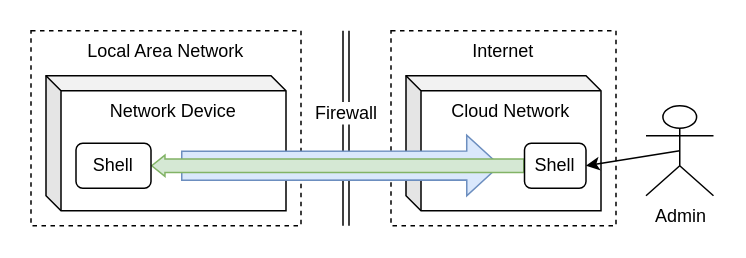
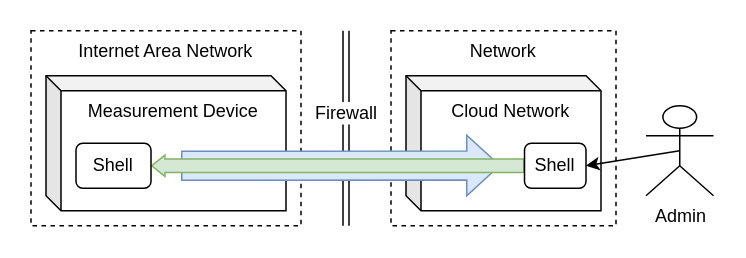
(166, 52) -> (166, 52)
(503, 52) -> (503, 52)
(173, 112) -> (173, 112)
